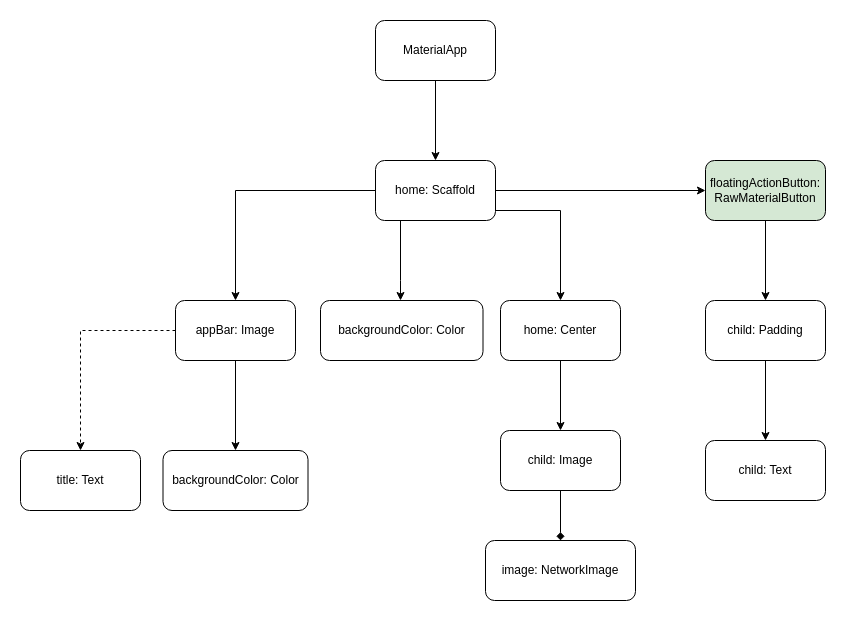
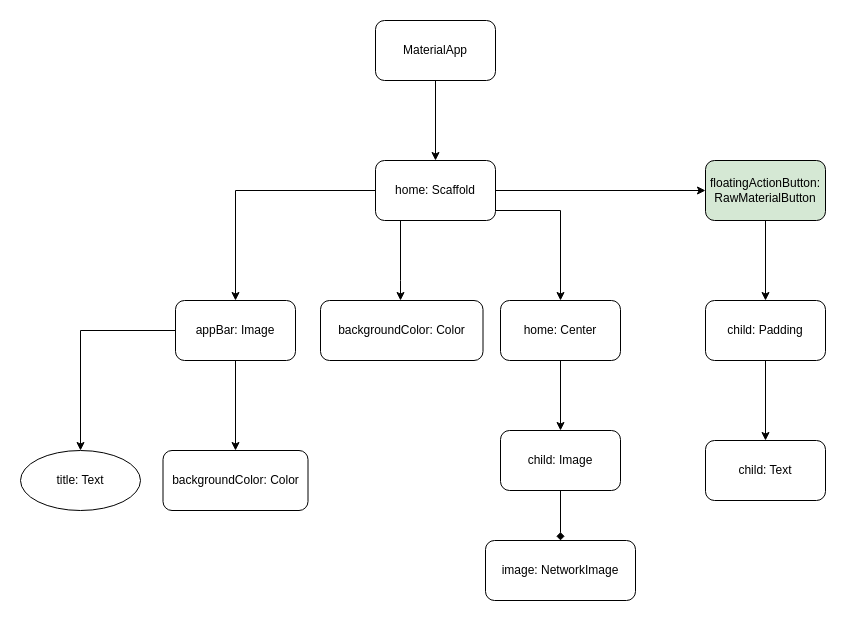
(81, 340) -> (81, 340)
(81, 481) -> (81, 481)
